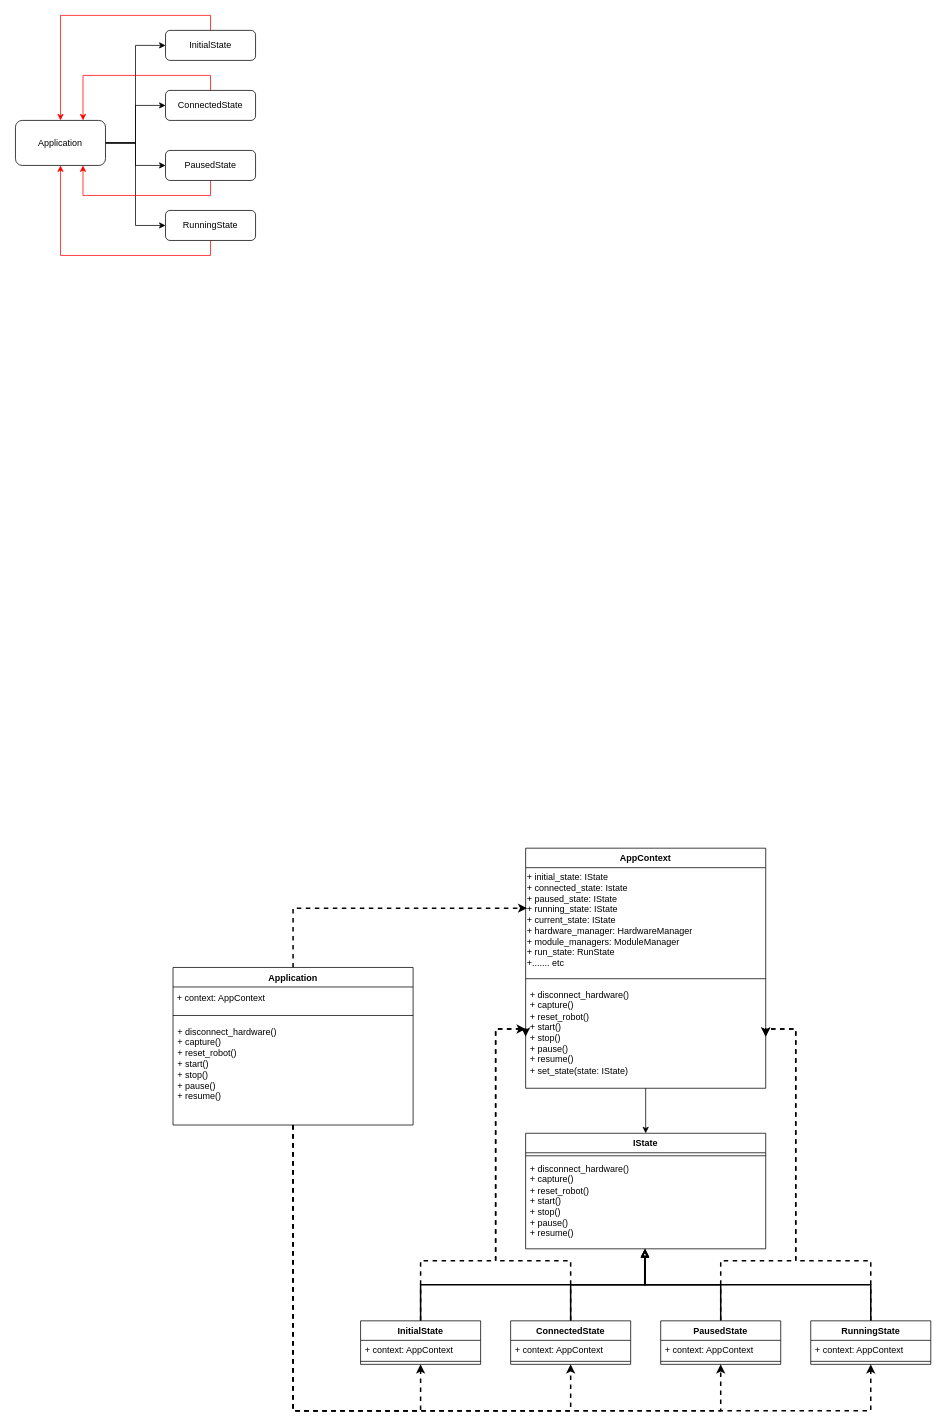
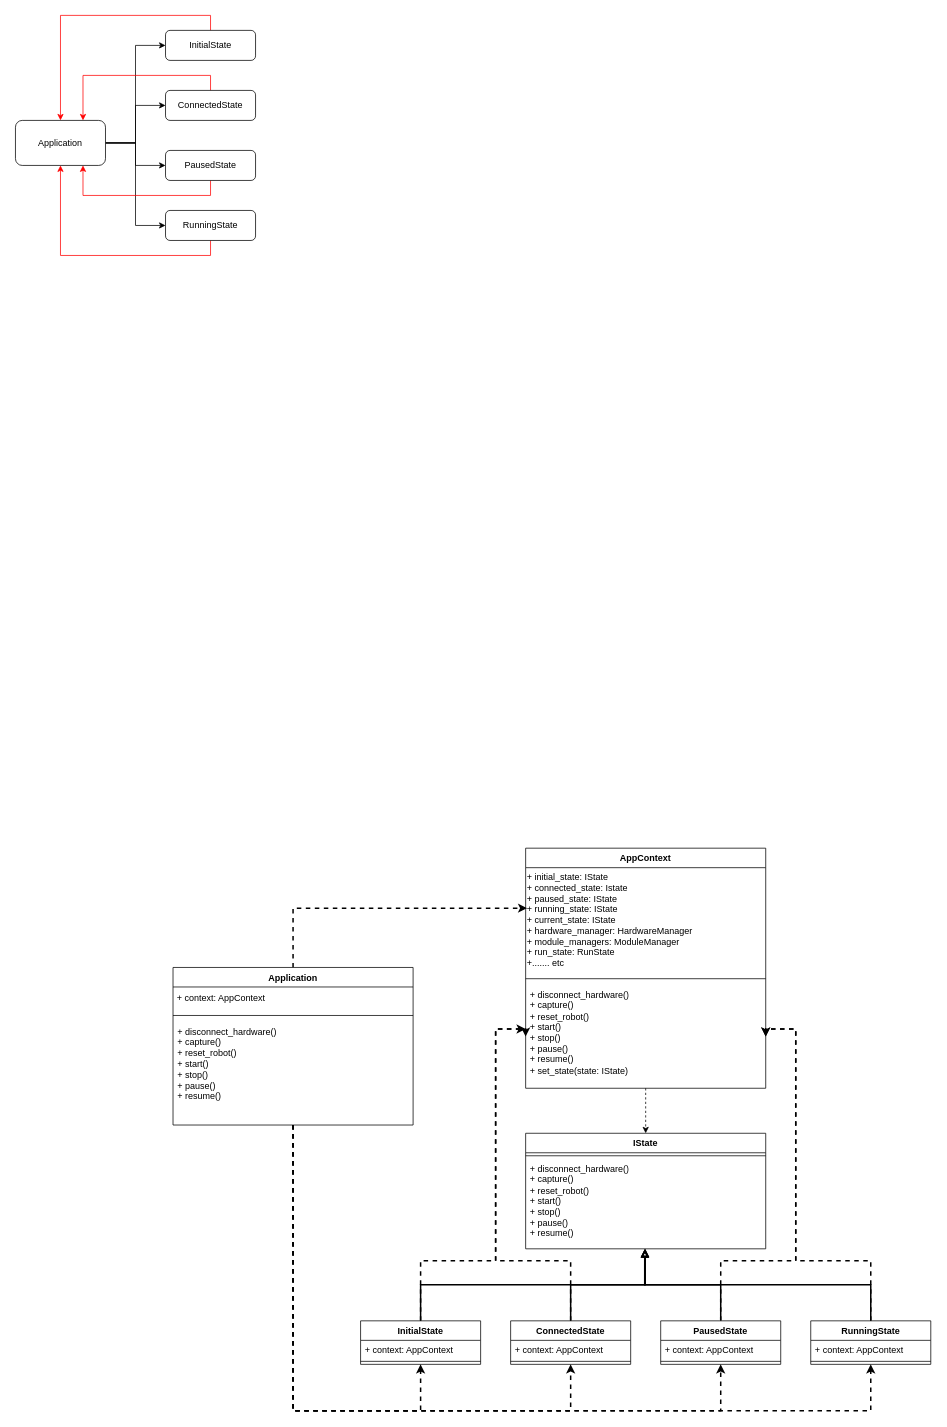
(645, 1108) -> (645, 1108)
